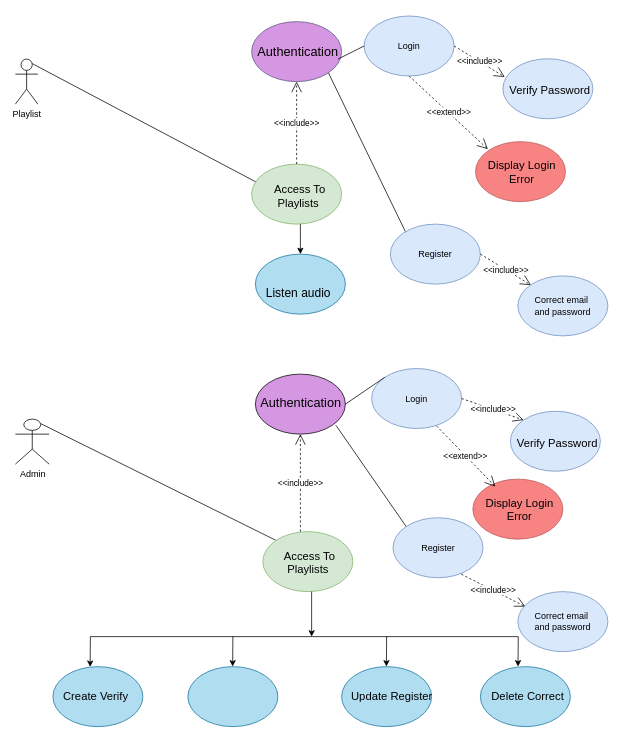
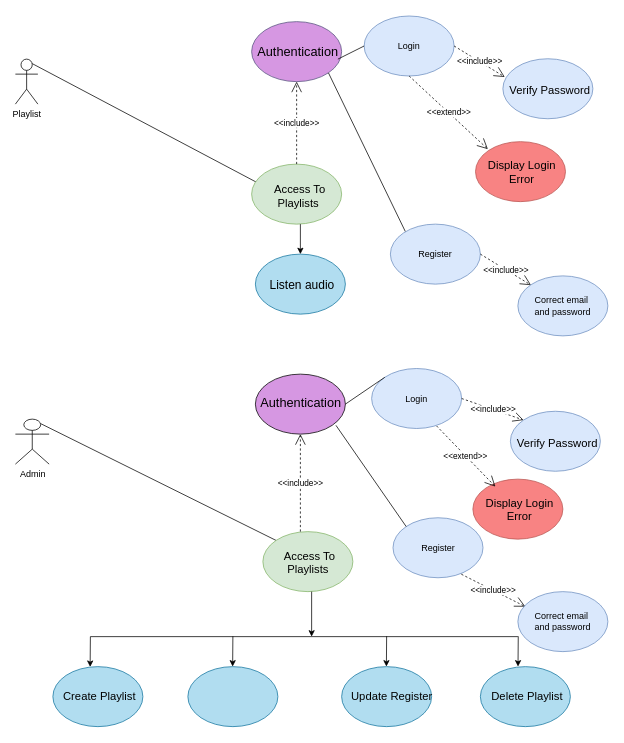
(298, 291) -> (302, 283)
(101, 696) -> (105, 696)
(533, 696) -> (532, 696)
